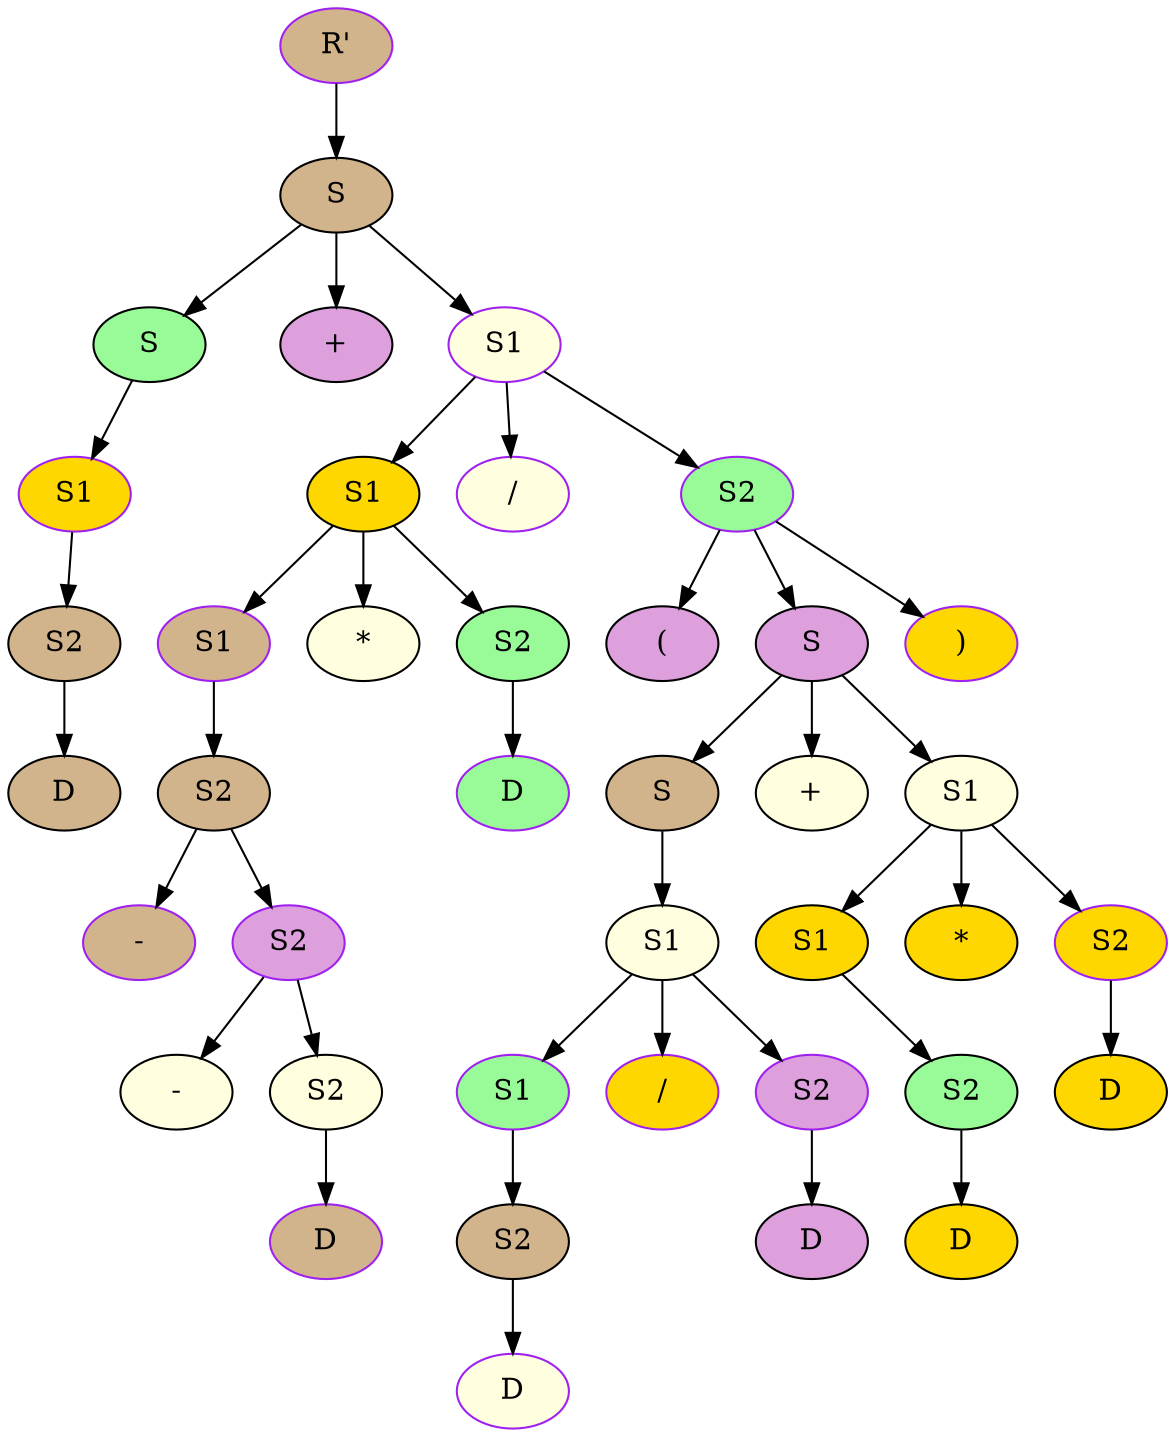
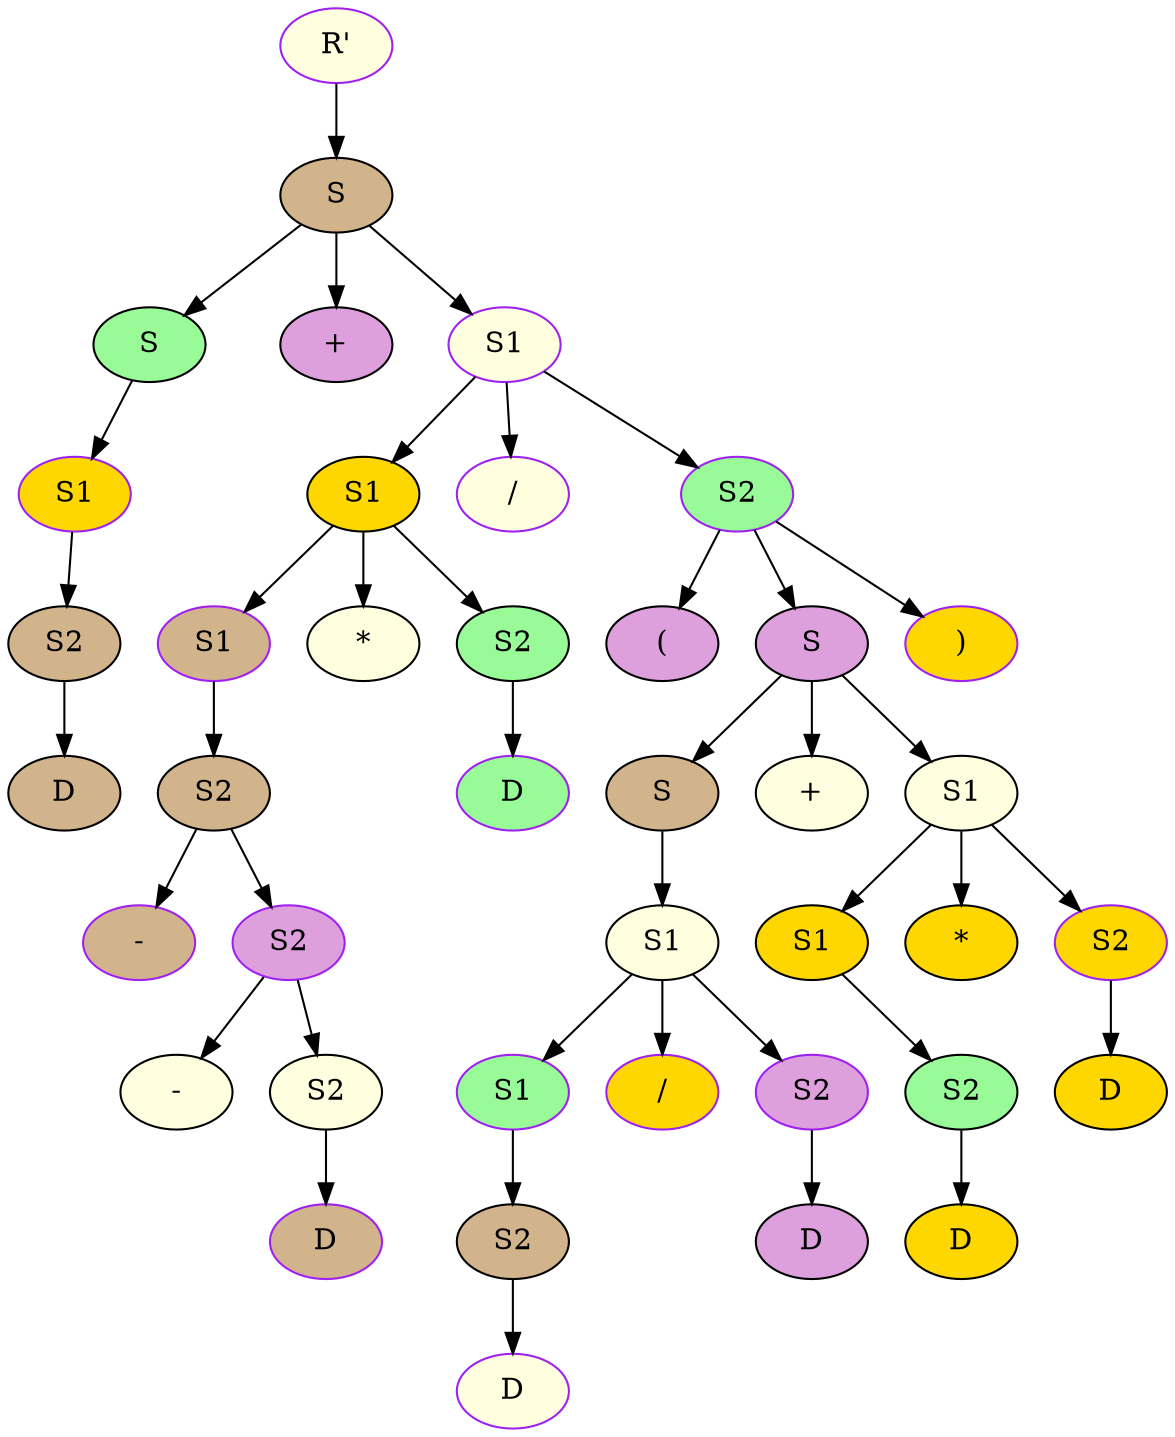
(336, 46) -> (336, 46)
